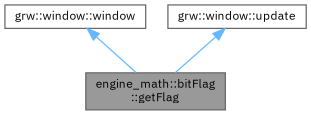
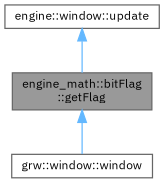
(237, 17) -> (82, 17)
(116, 55) -> (82, 138)
